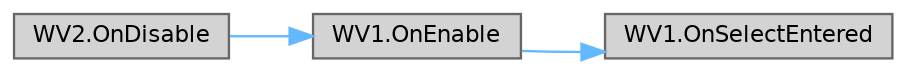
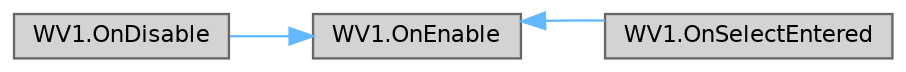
(121, 36) -> (121, 36)
(551, 52) -> (575, 20)
